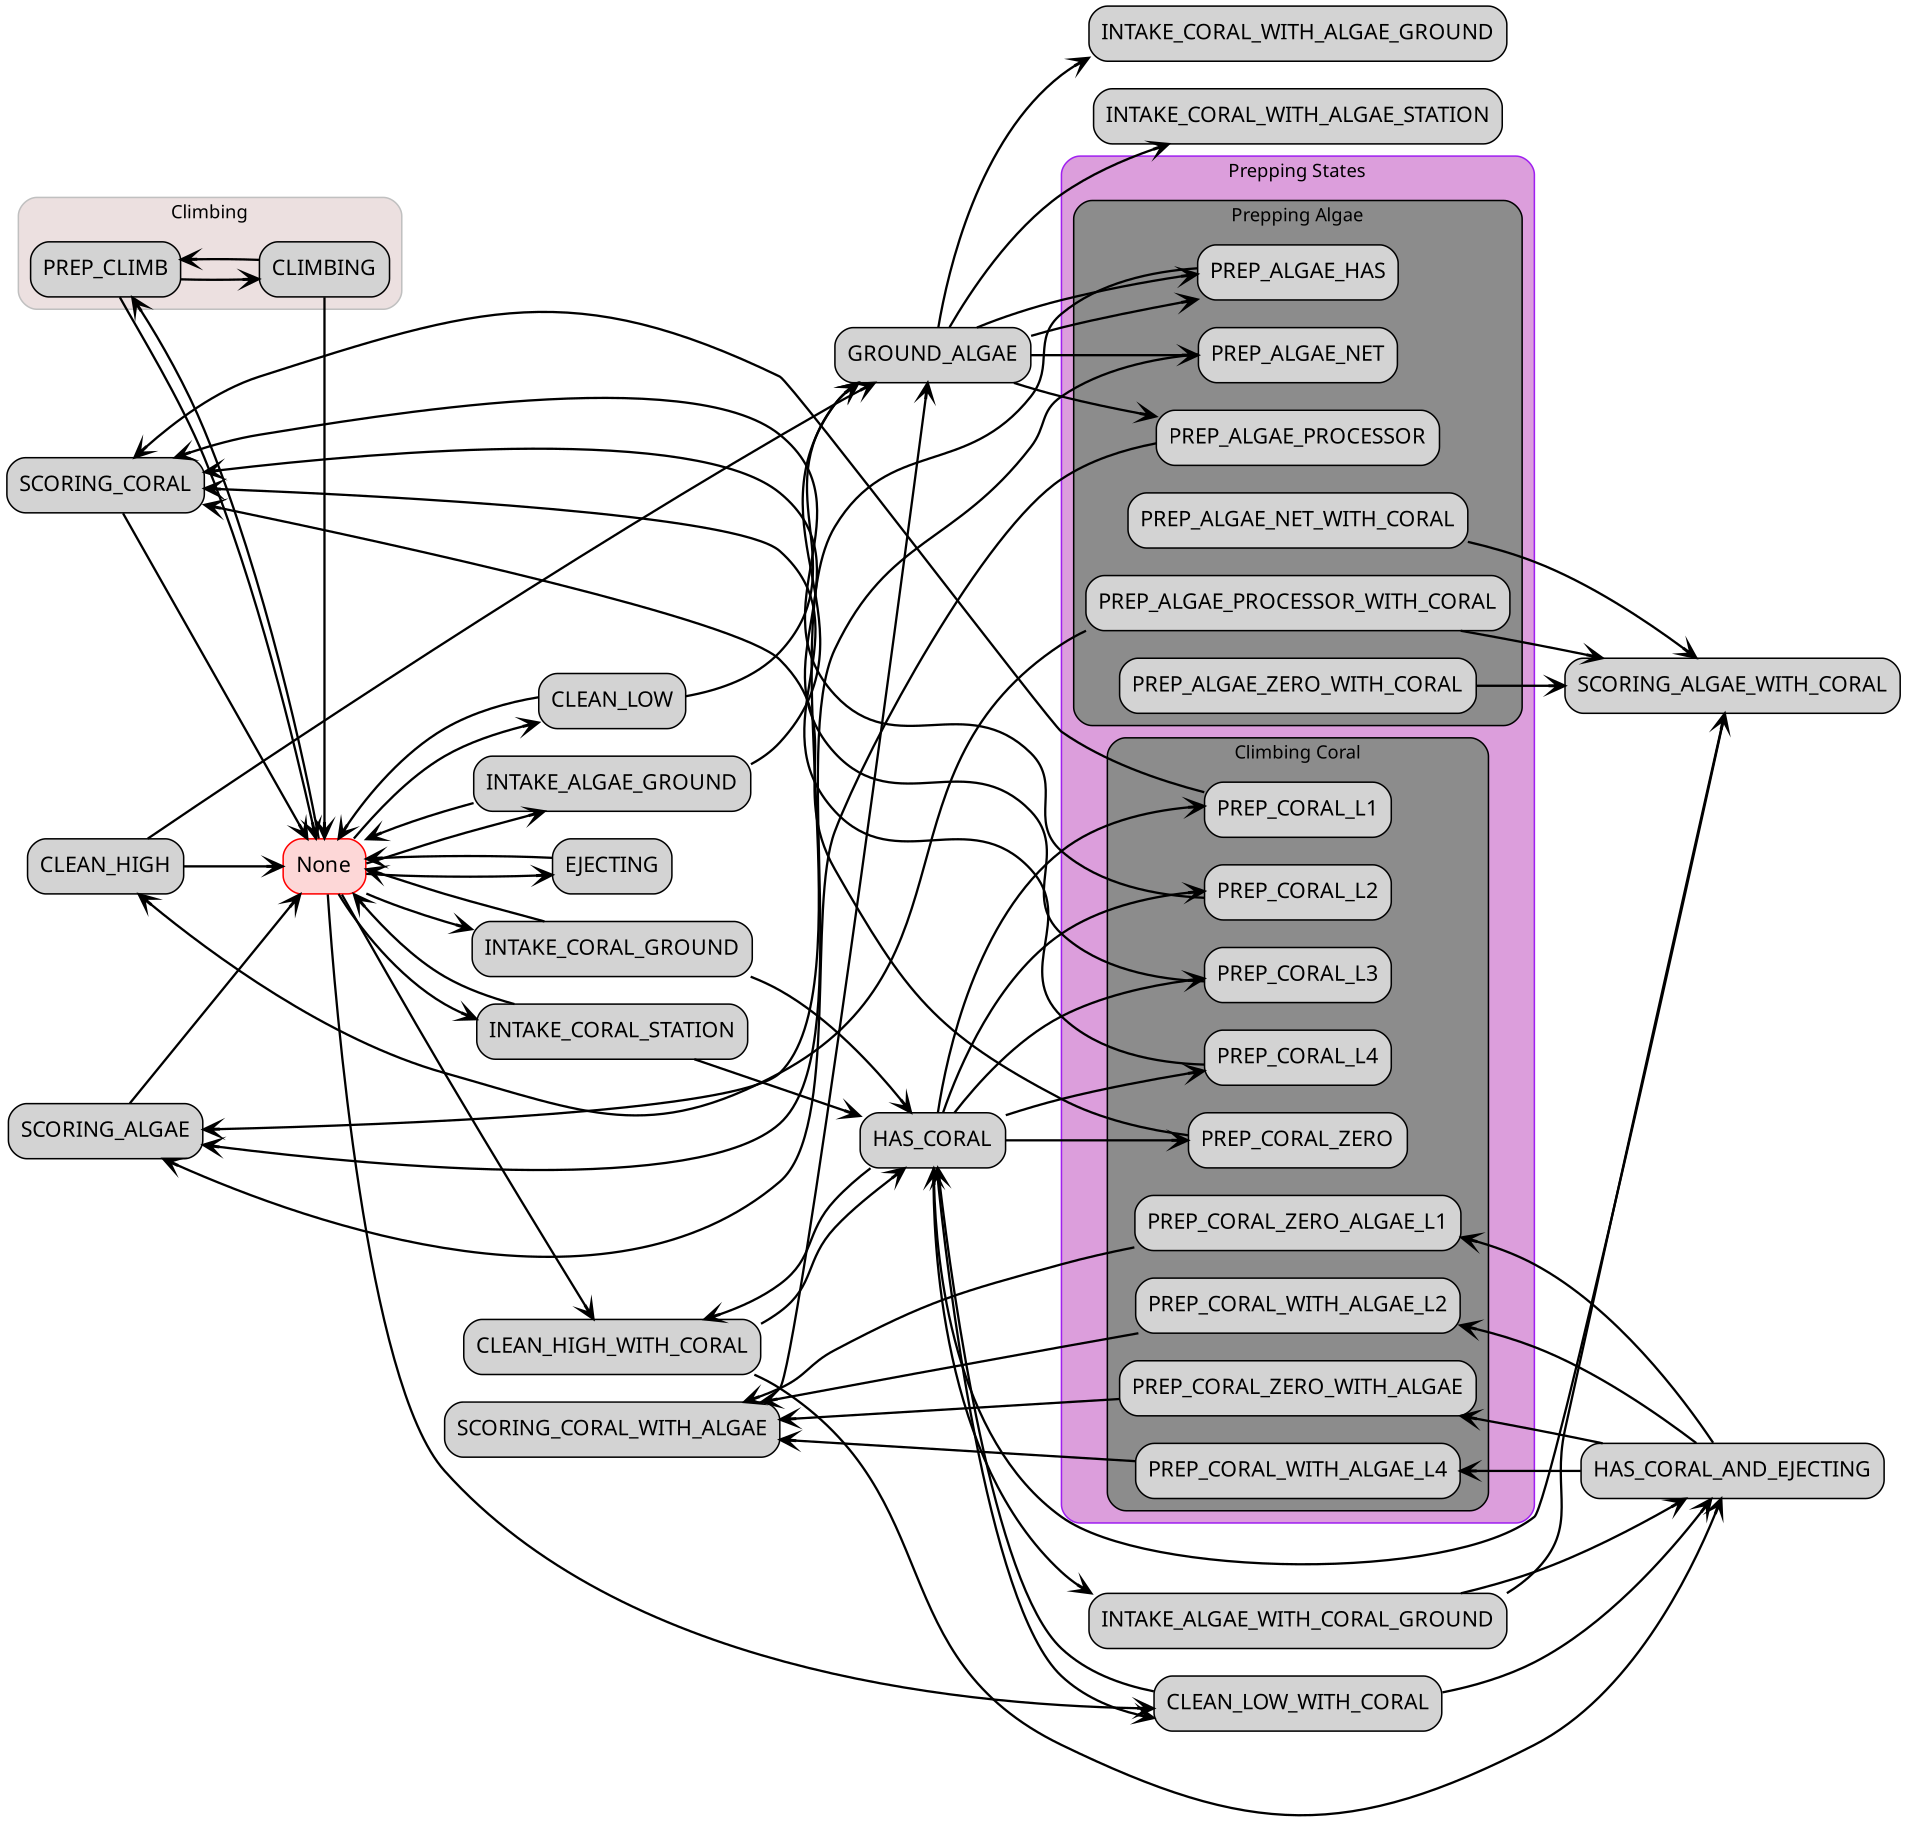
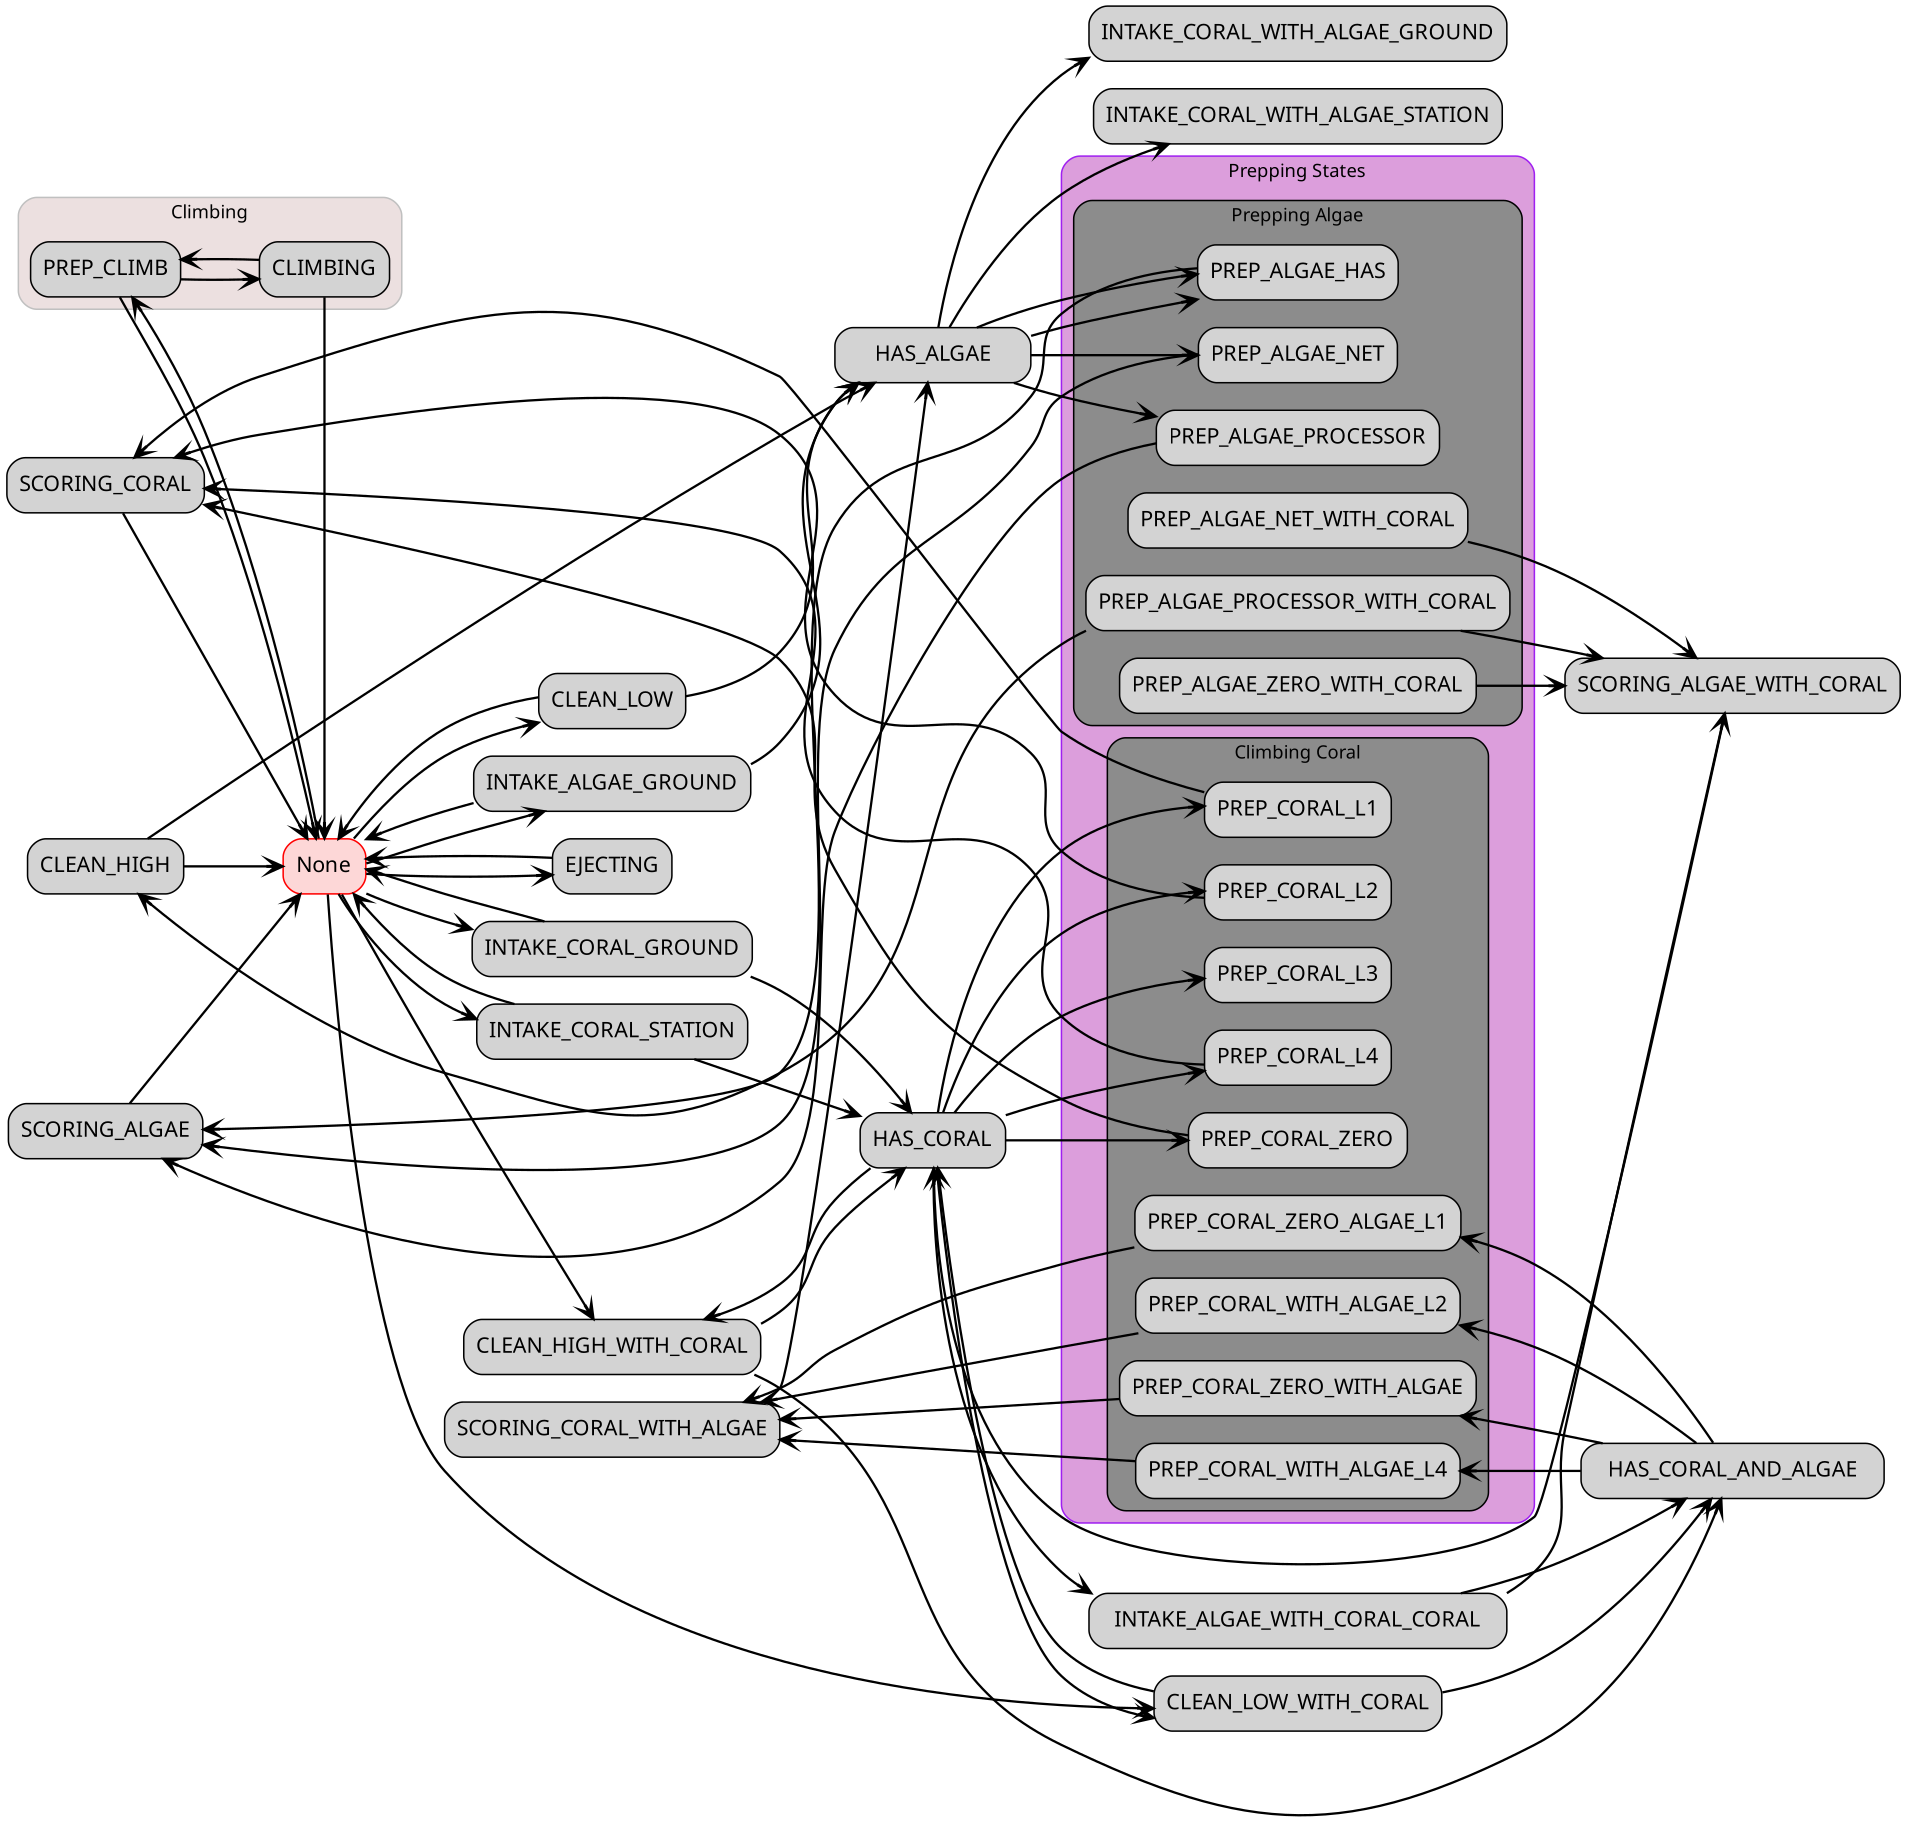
(933, 355) -> (933, 355)
(782, 496) -> none
(1733, 1471) -> (1733, 1471)
(1298, 1621) -> (1298, 1621)
